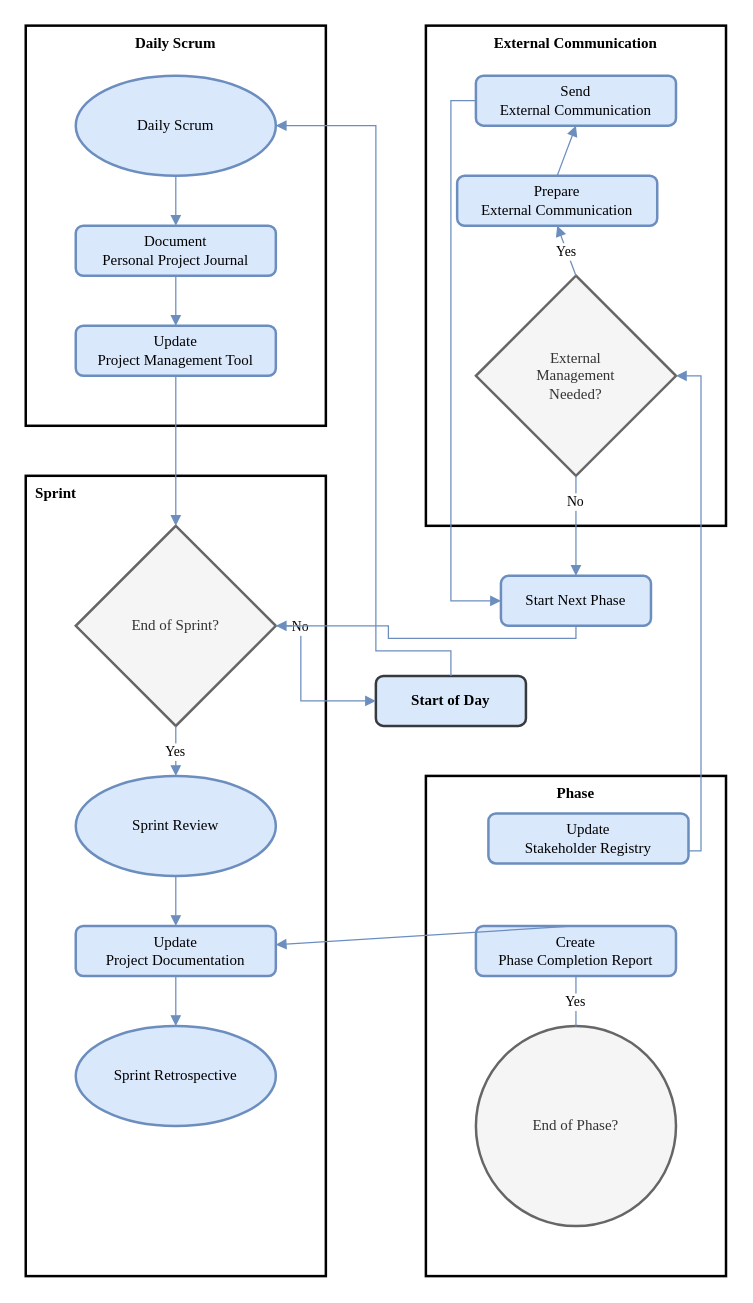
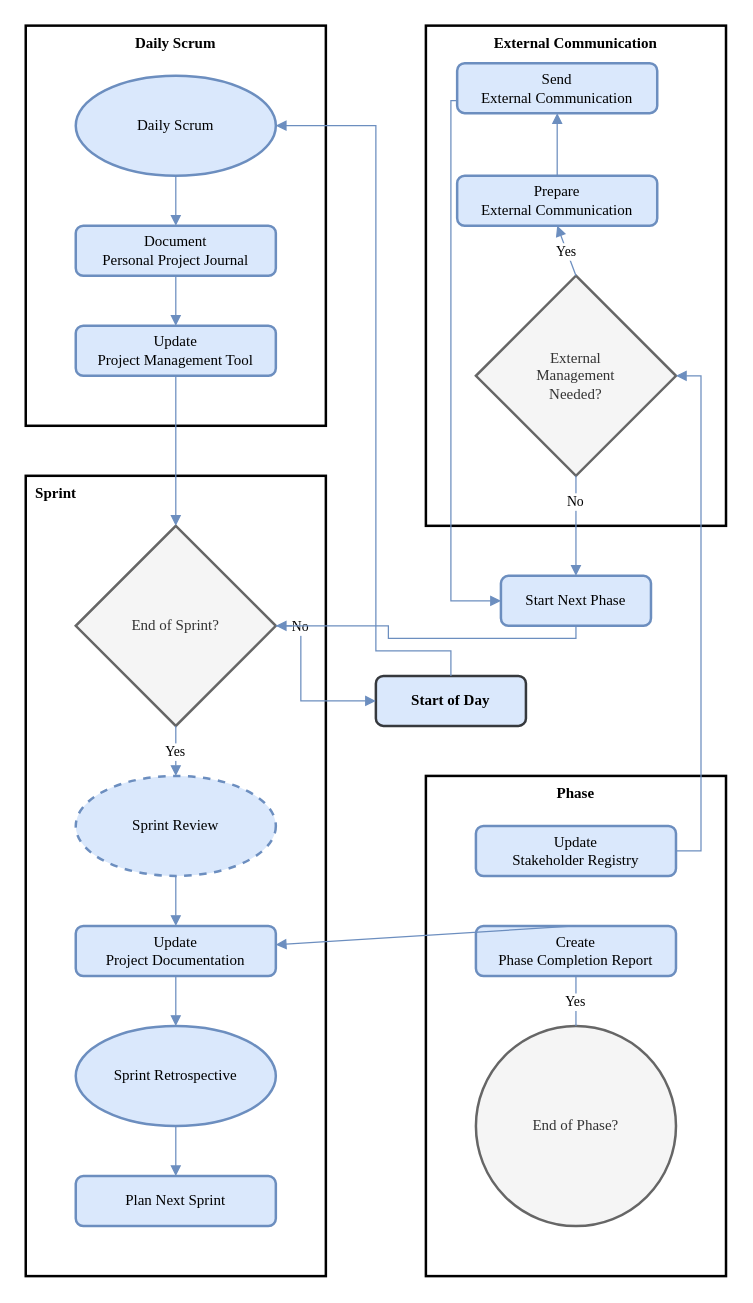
(576, 101) -> (557, 88)
(176, 826) -> (176, 826)
(588, 838) -> (576, 851)
none -> (176, 1145)
none -> (176, 1201)
